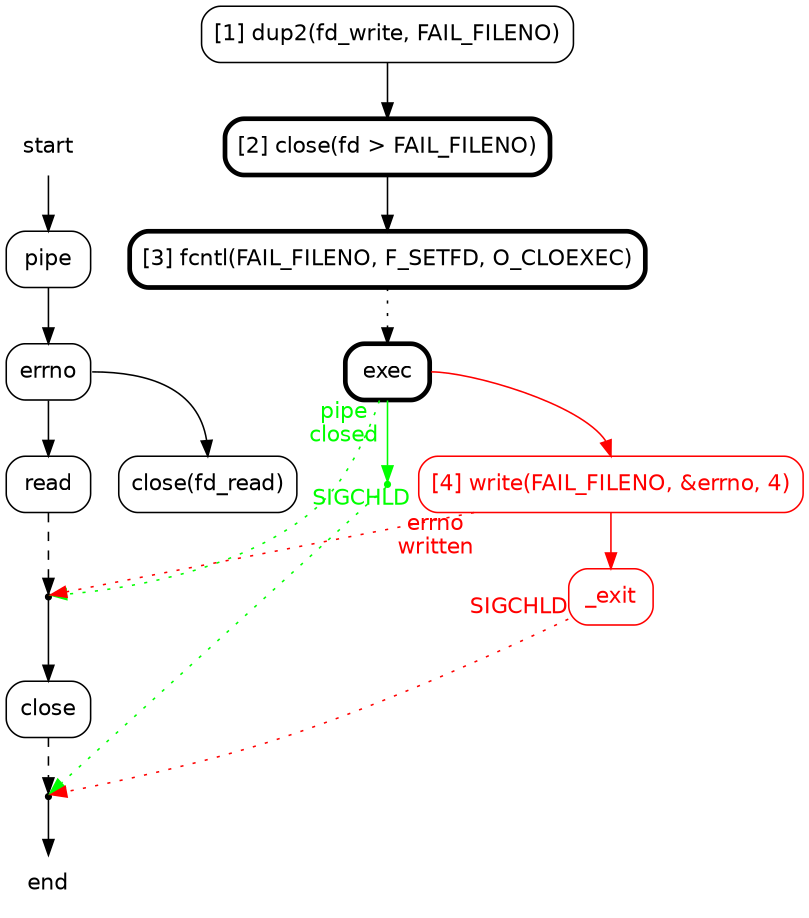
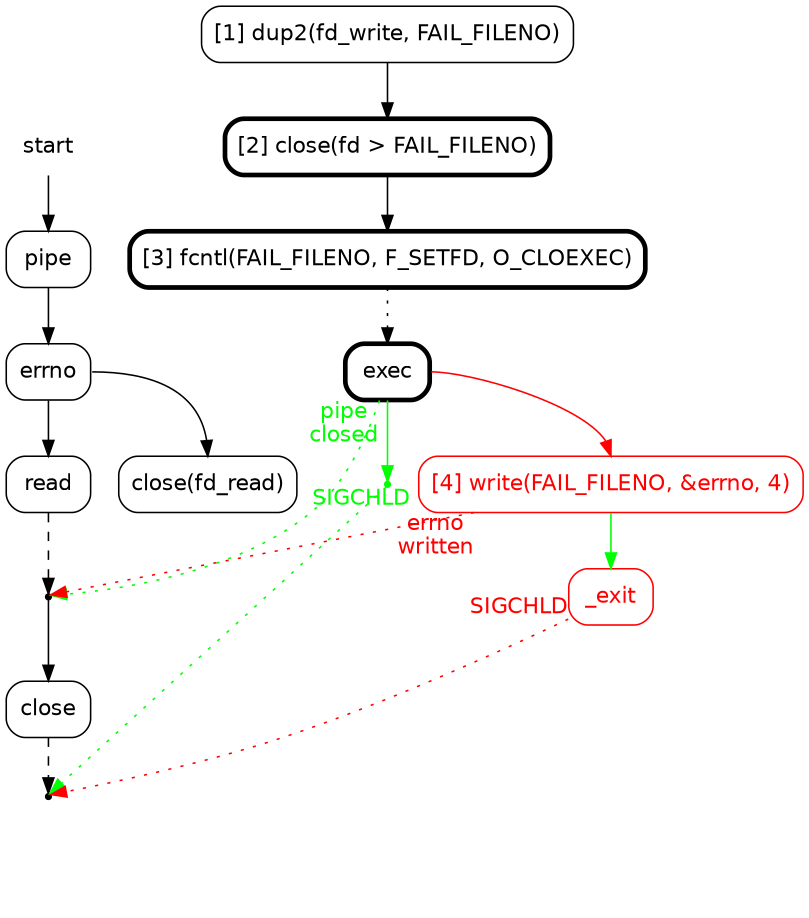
(611, 533) -> (611, 533)
(48, 884) -> none
